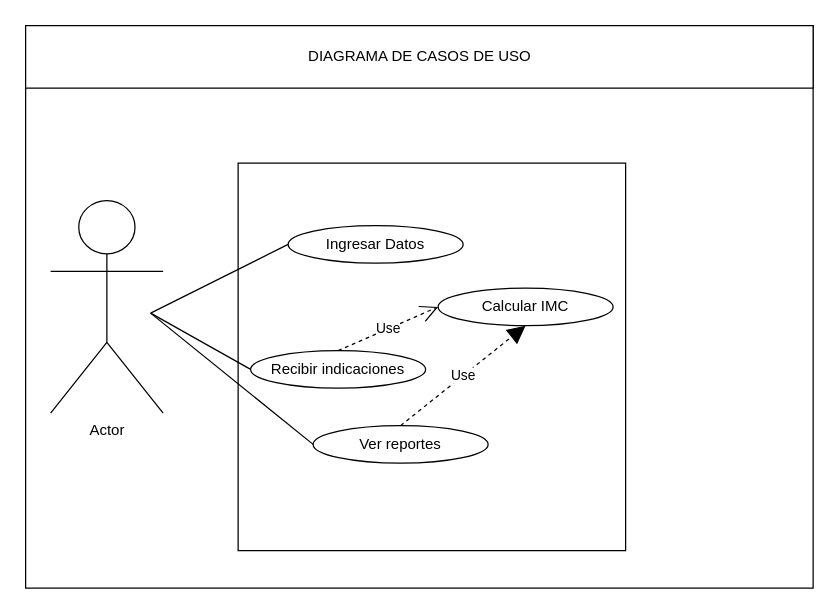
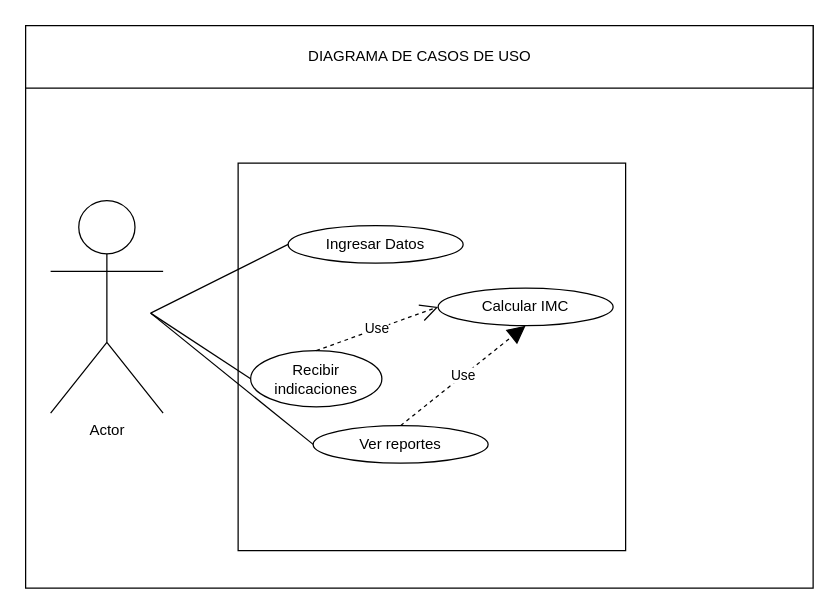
(338, 369) -> (316, 379)
